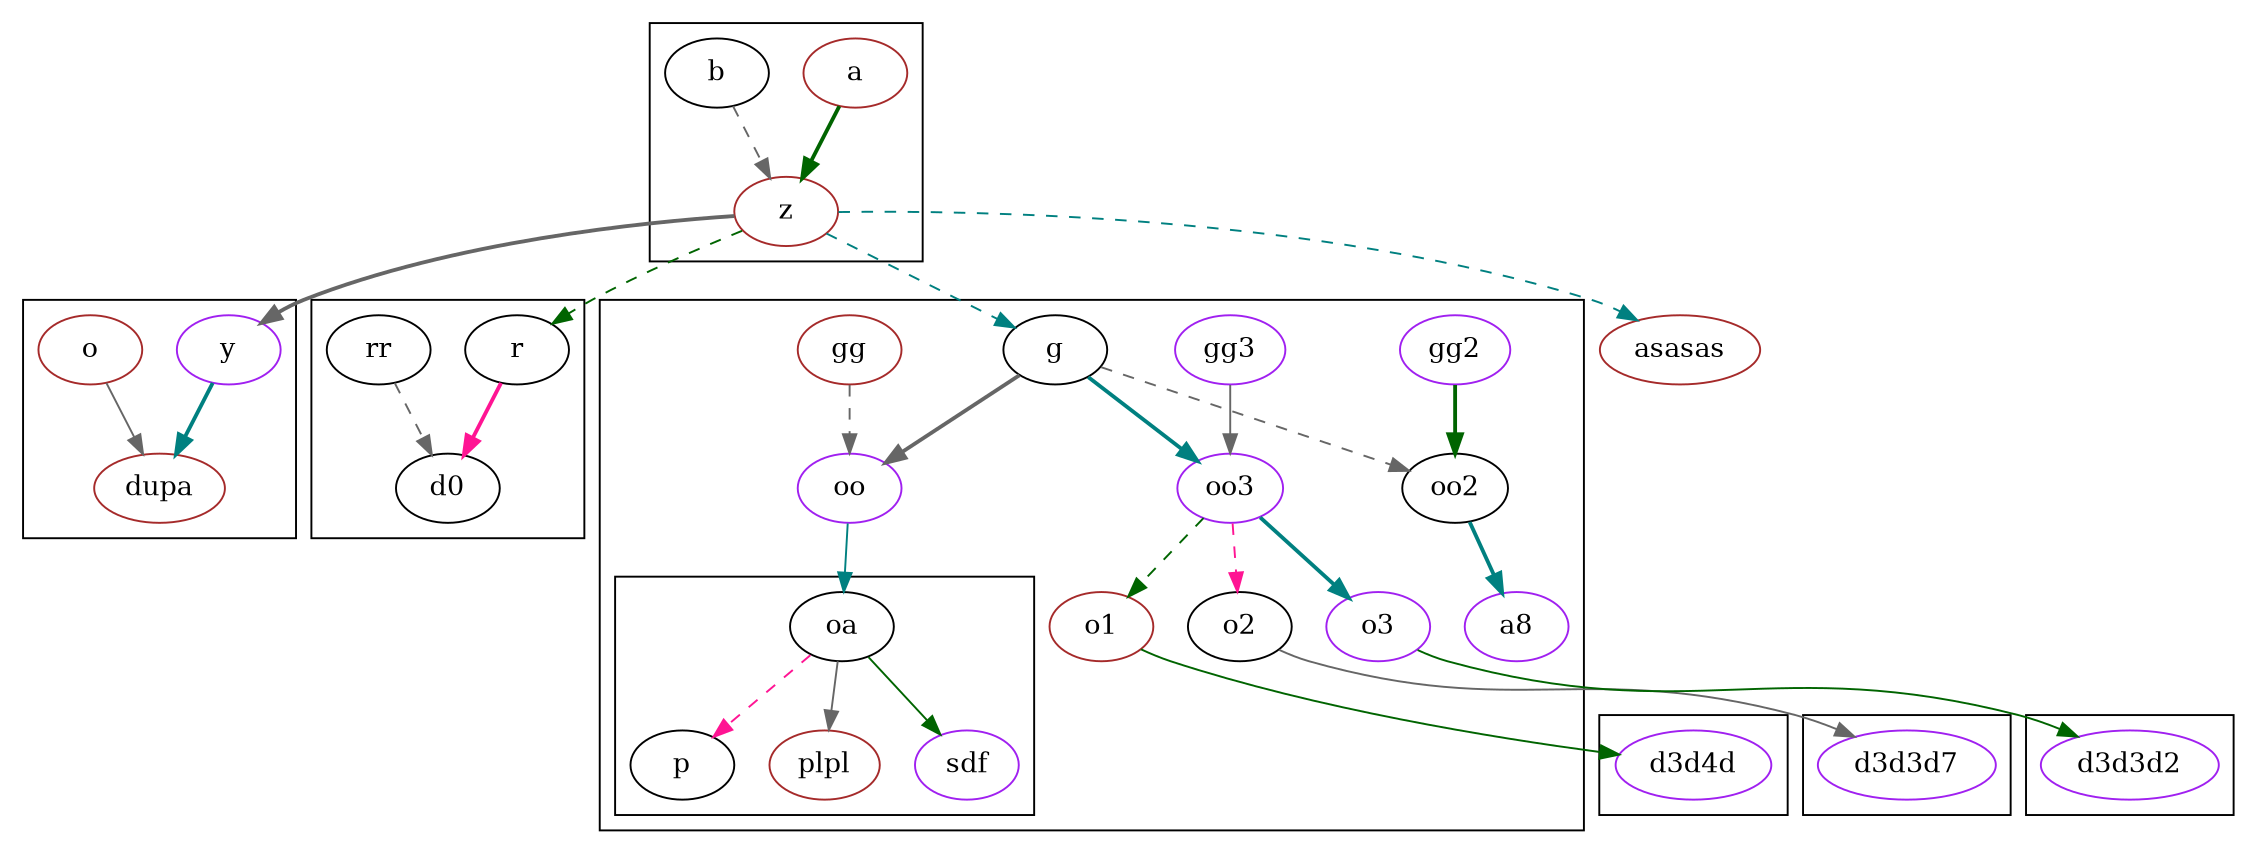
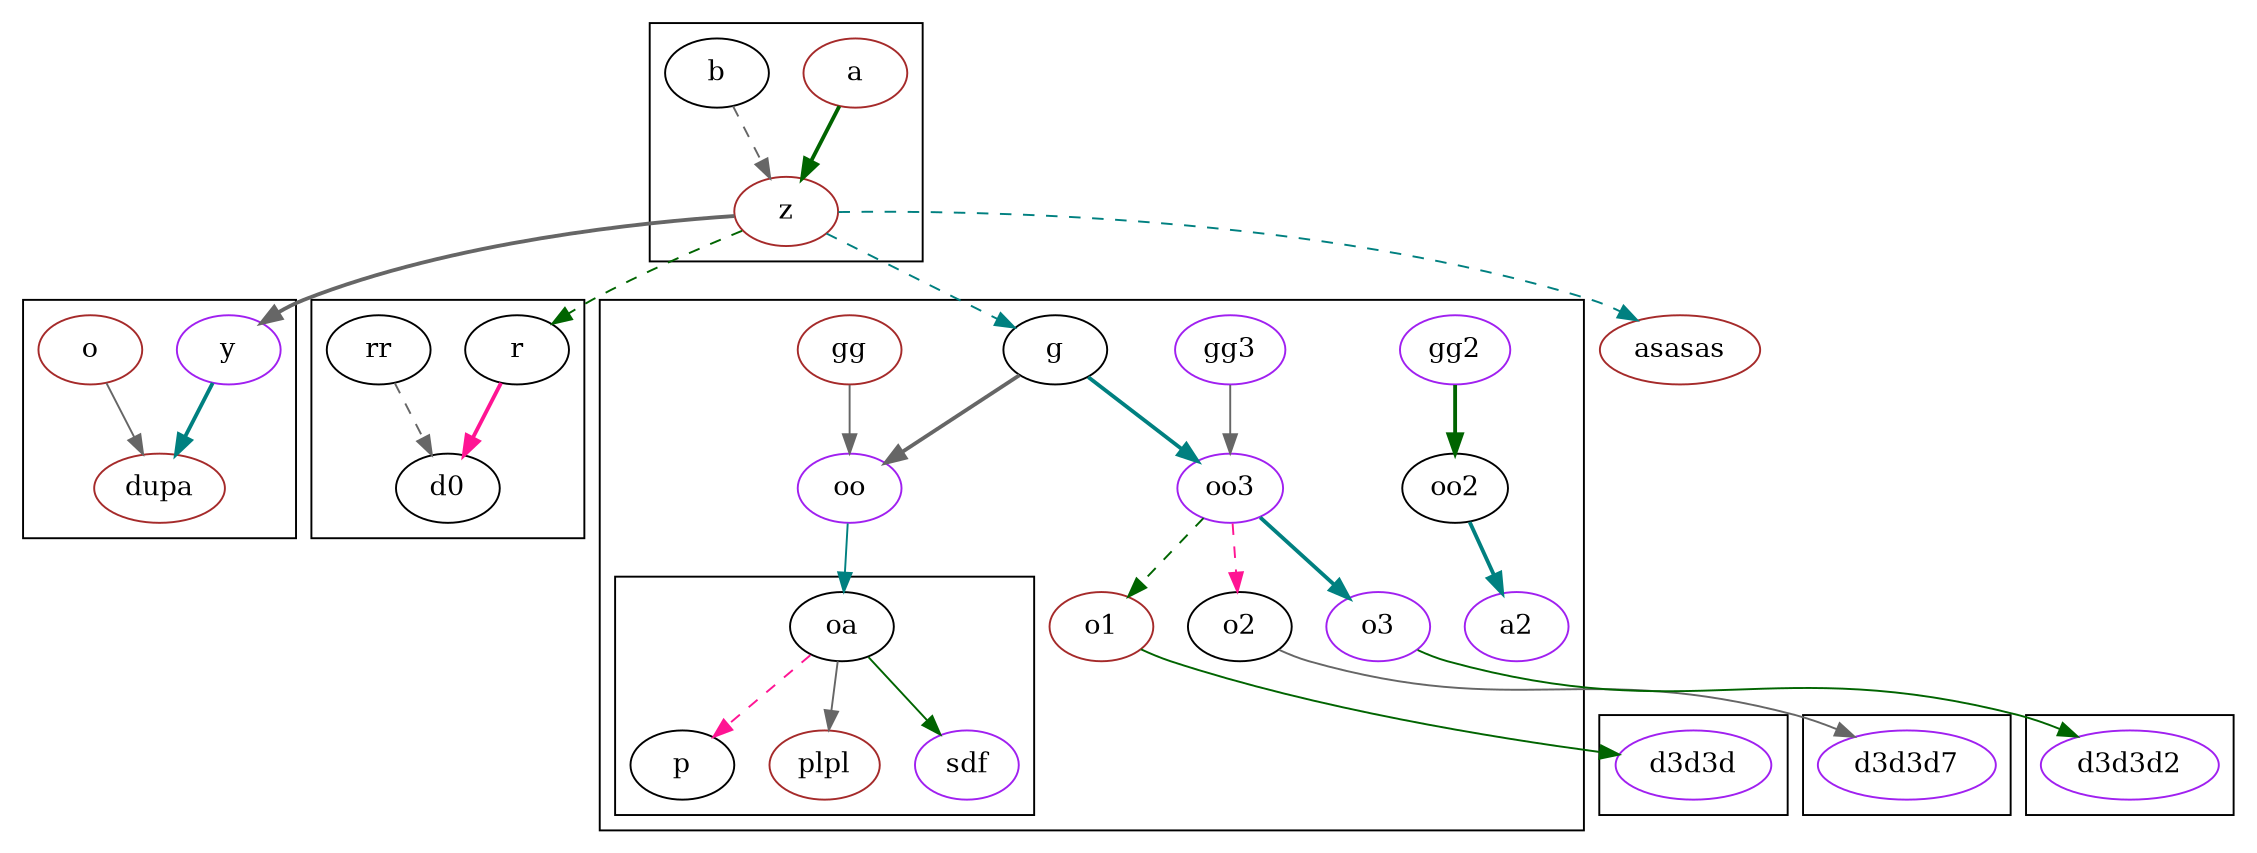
(850, 410) -> (850, 410)
(1246, 416) -> none
(1517, 627) -> (1517, 627)
(1693, 765) -> (1693, 765)
